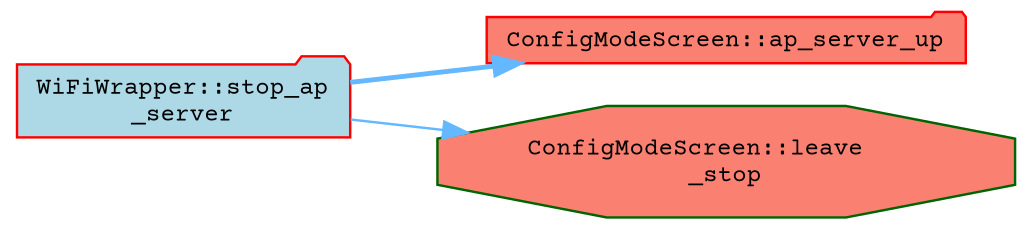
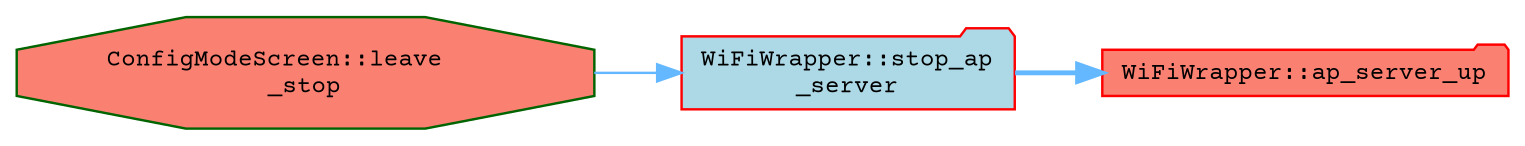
(726, 40) -> (1305, 73)
(397, 125) -> (626, 73)
